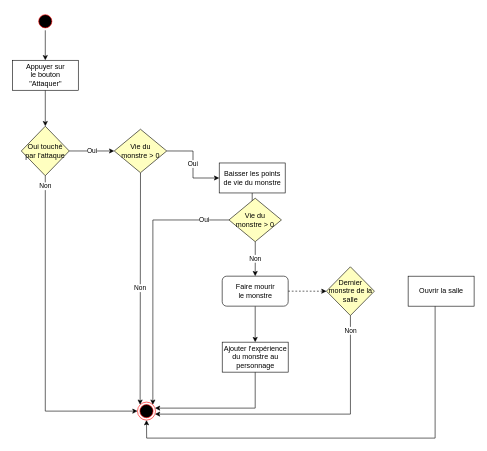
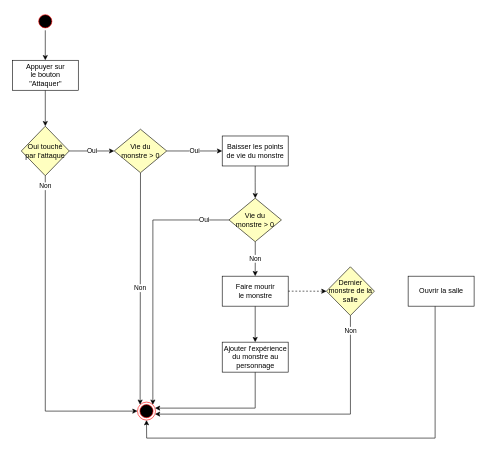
(252, 178) -> (255, 151)
(255, 291) -> (255, 291)
